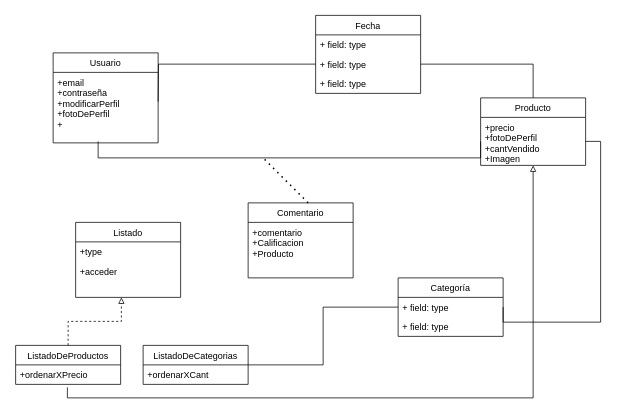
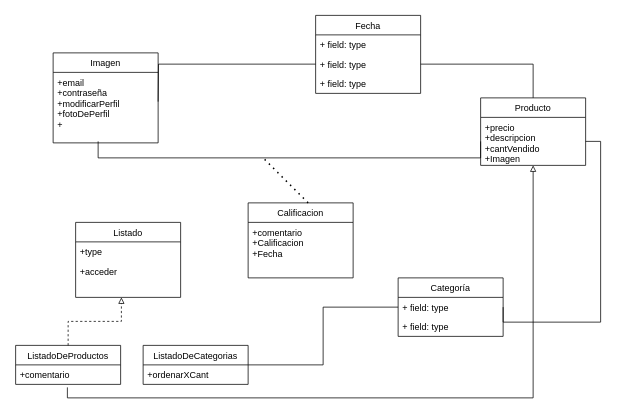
(105, 63) -> (105, 63)
(501, 128) -> (501, 128)
(300, 213) -> (300, 213)
(279, 233) -> (279, 233)
(56, 375) -> (46, 375)
